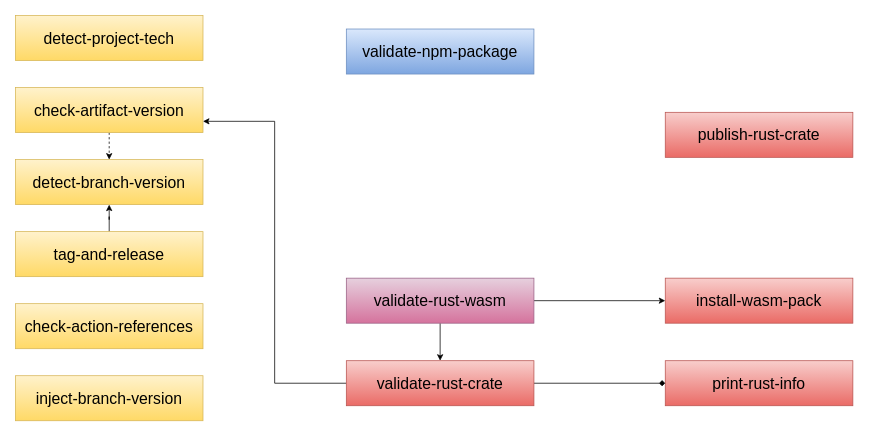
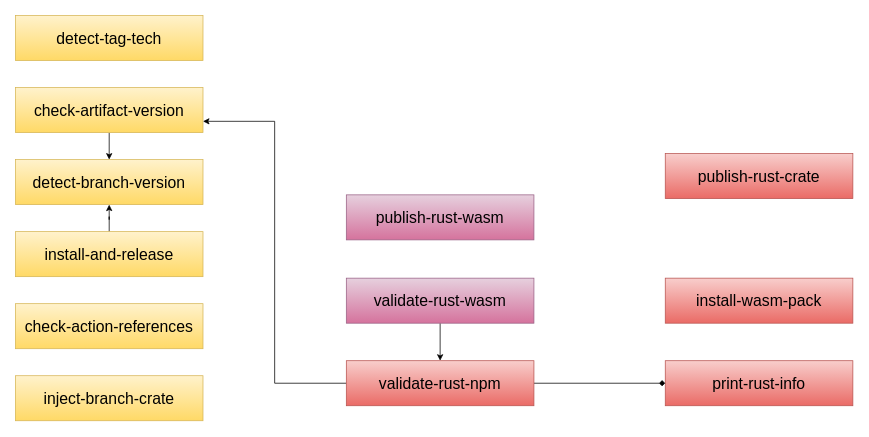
(109, 38) -> (109, 38)
(440, 51) -> none
(759, 135) -> (759, 176)
(109, 143) -> (109, 143)
none -> (440, 217)
(109, 254) -> (109, 254)
(597, 300) -> none
(440, 383) -> (440, 383)
(109, 398) -> (109, 398)
